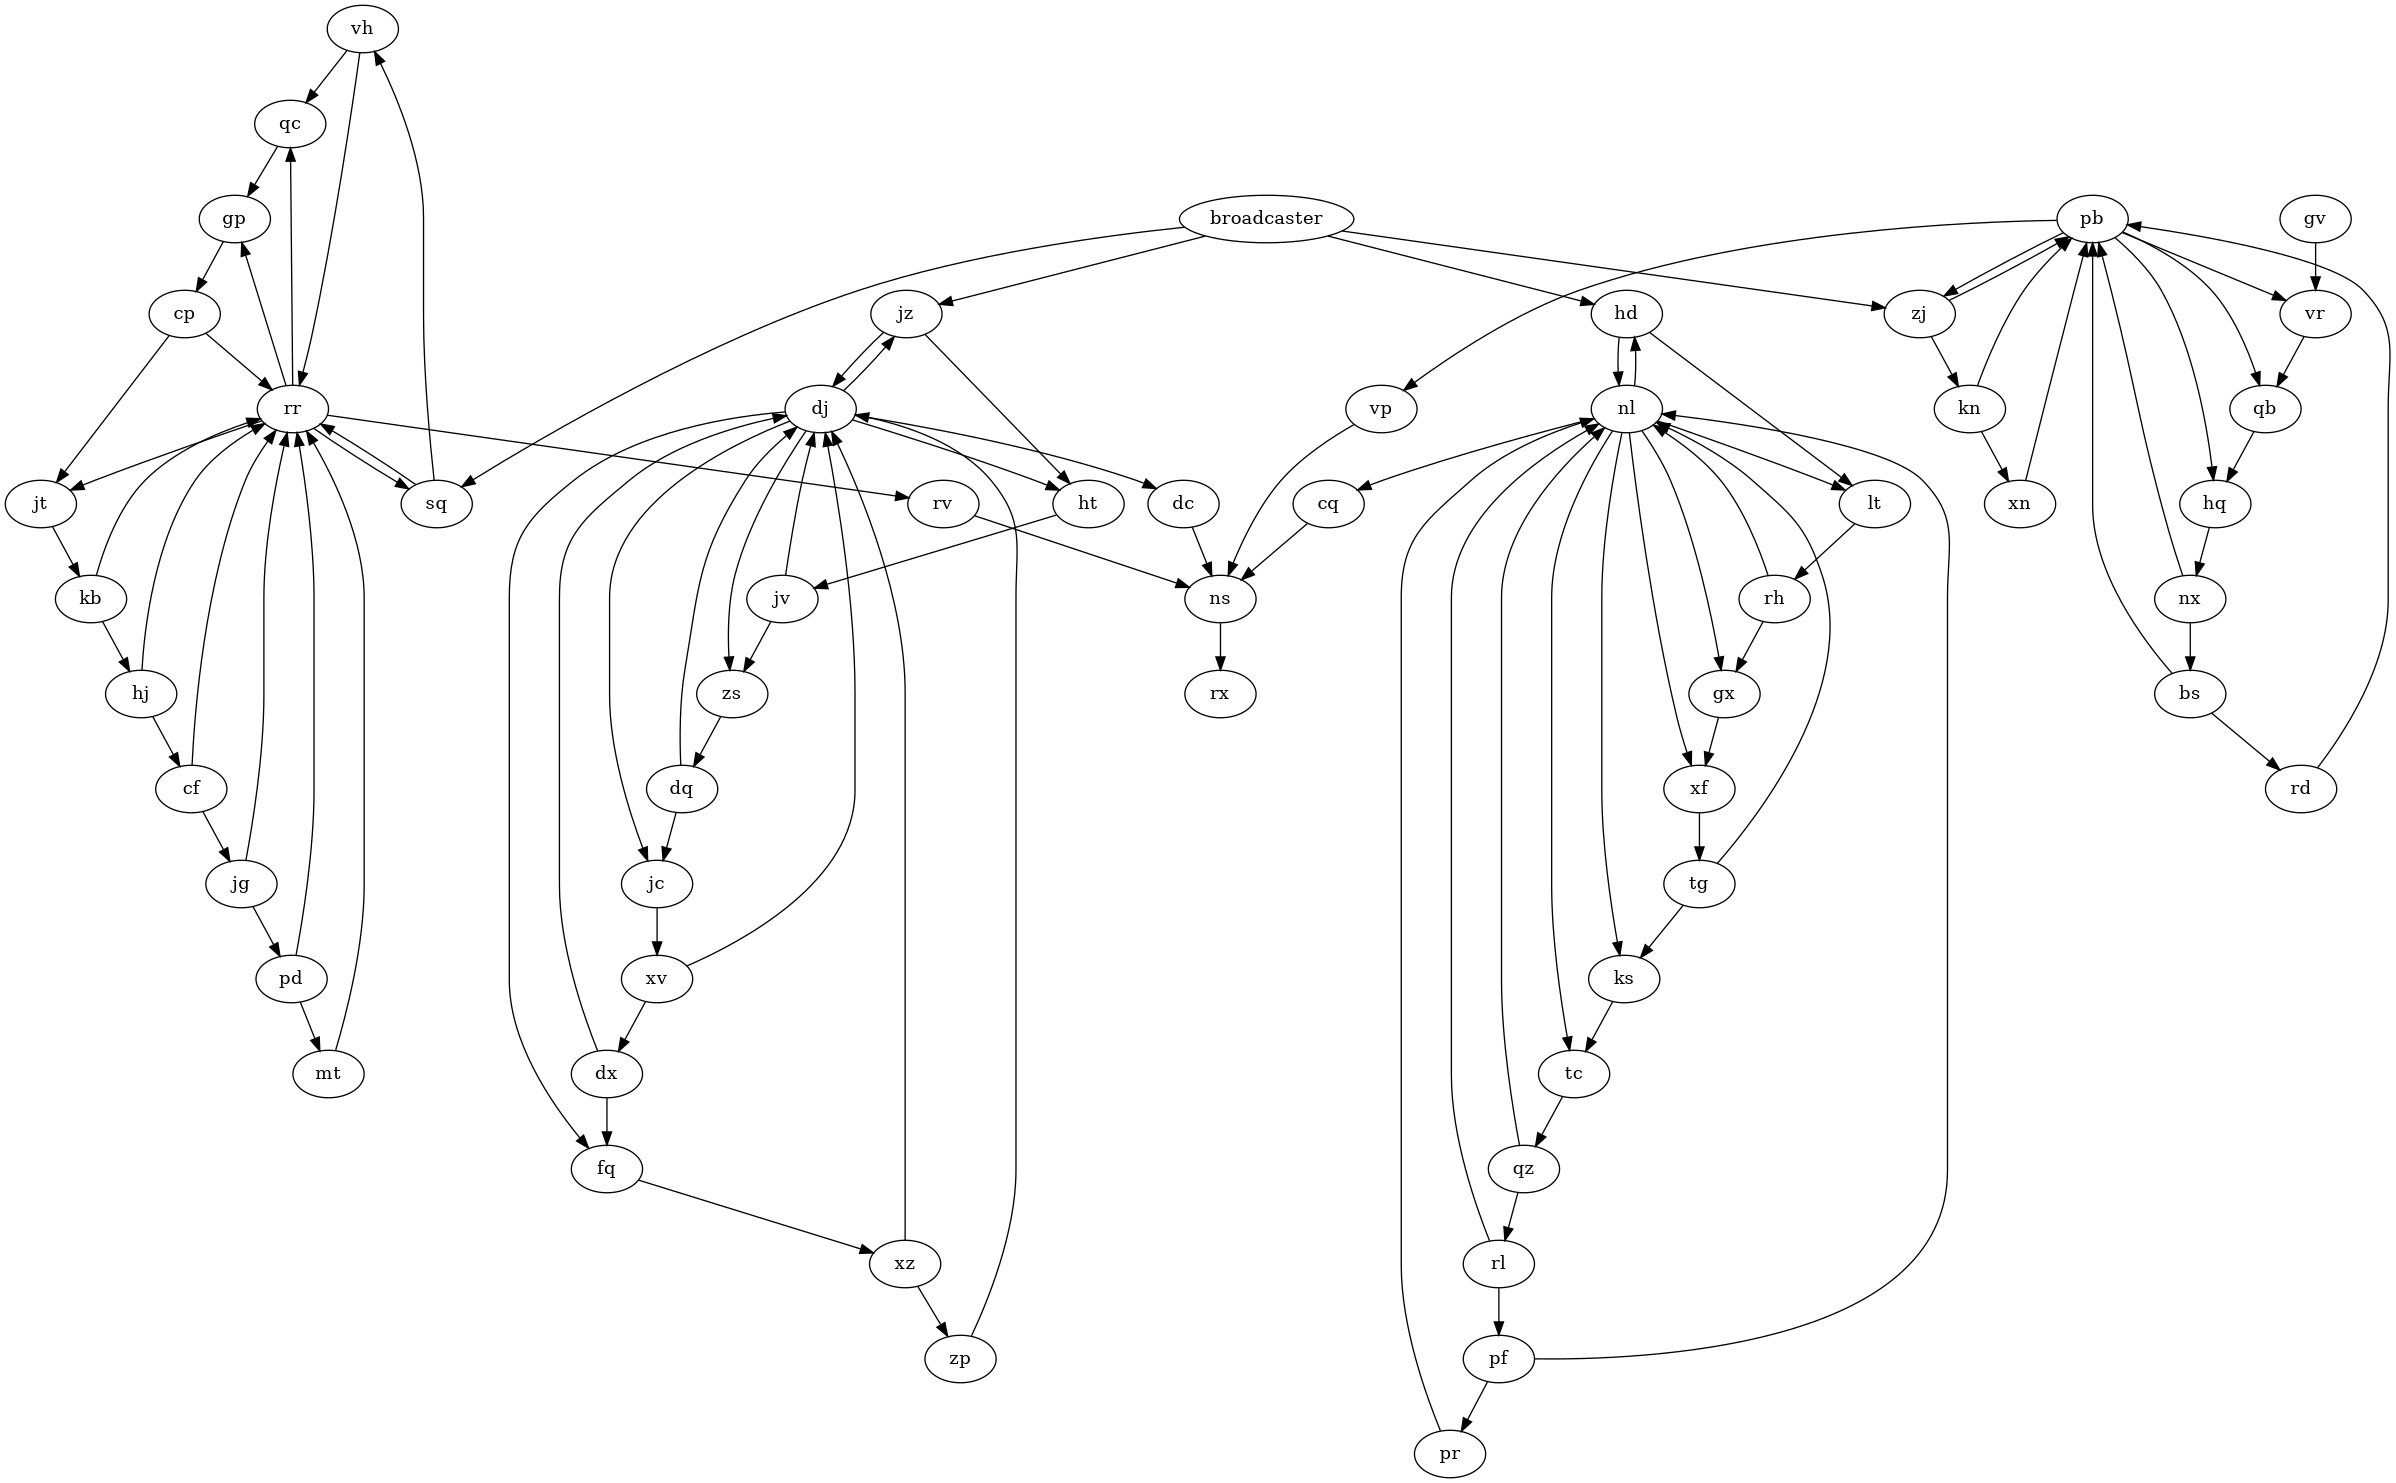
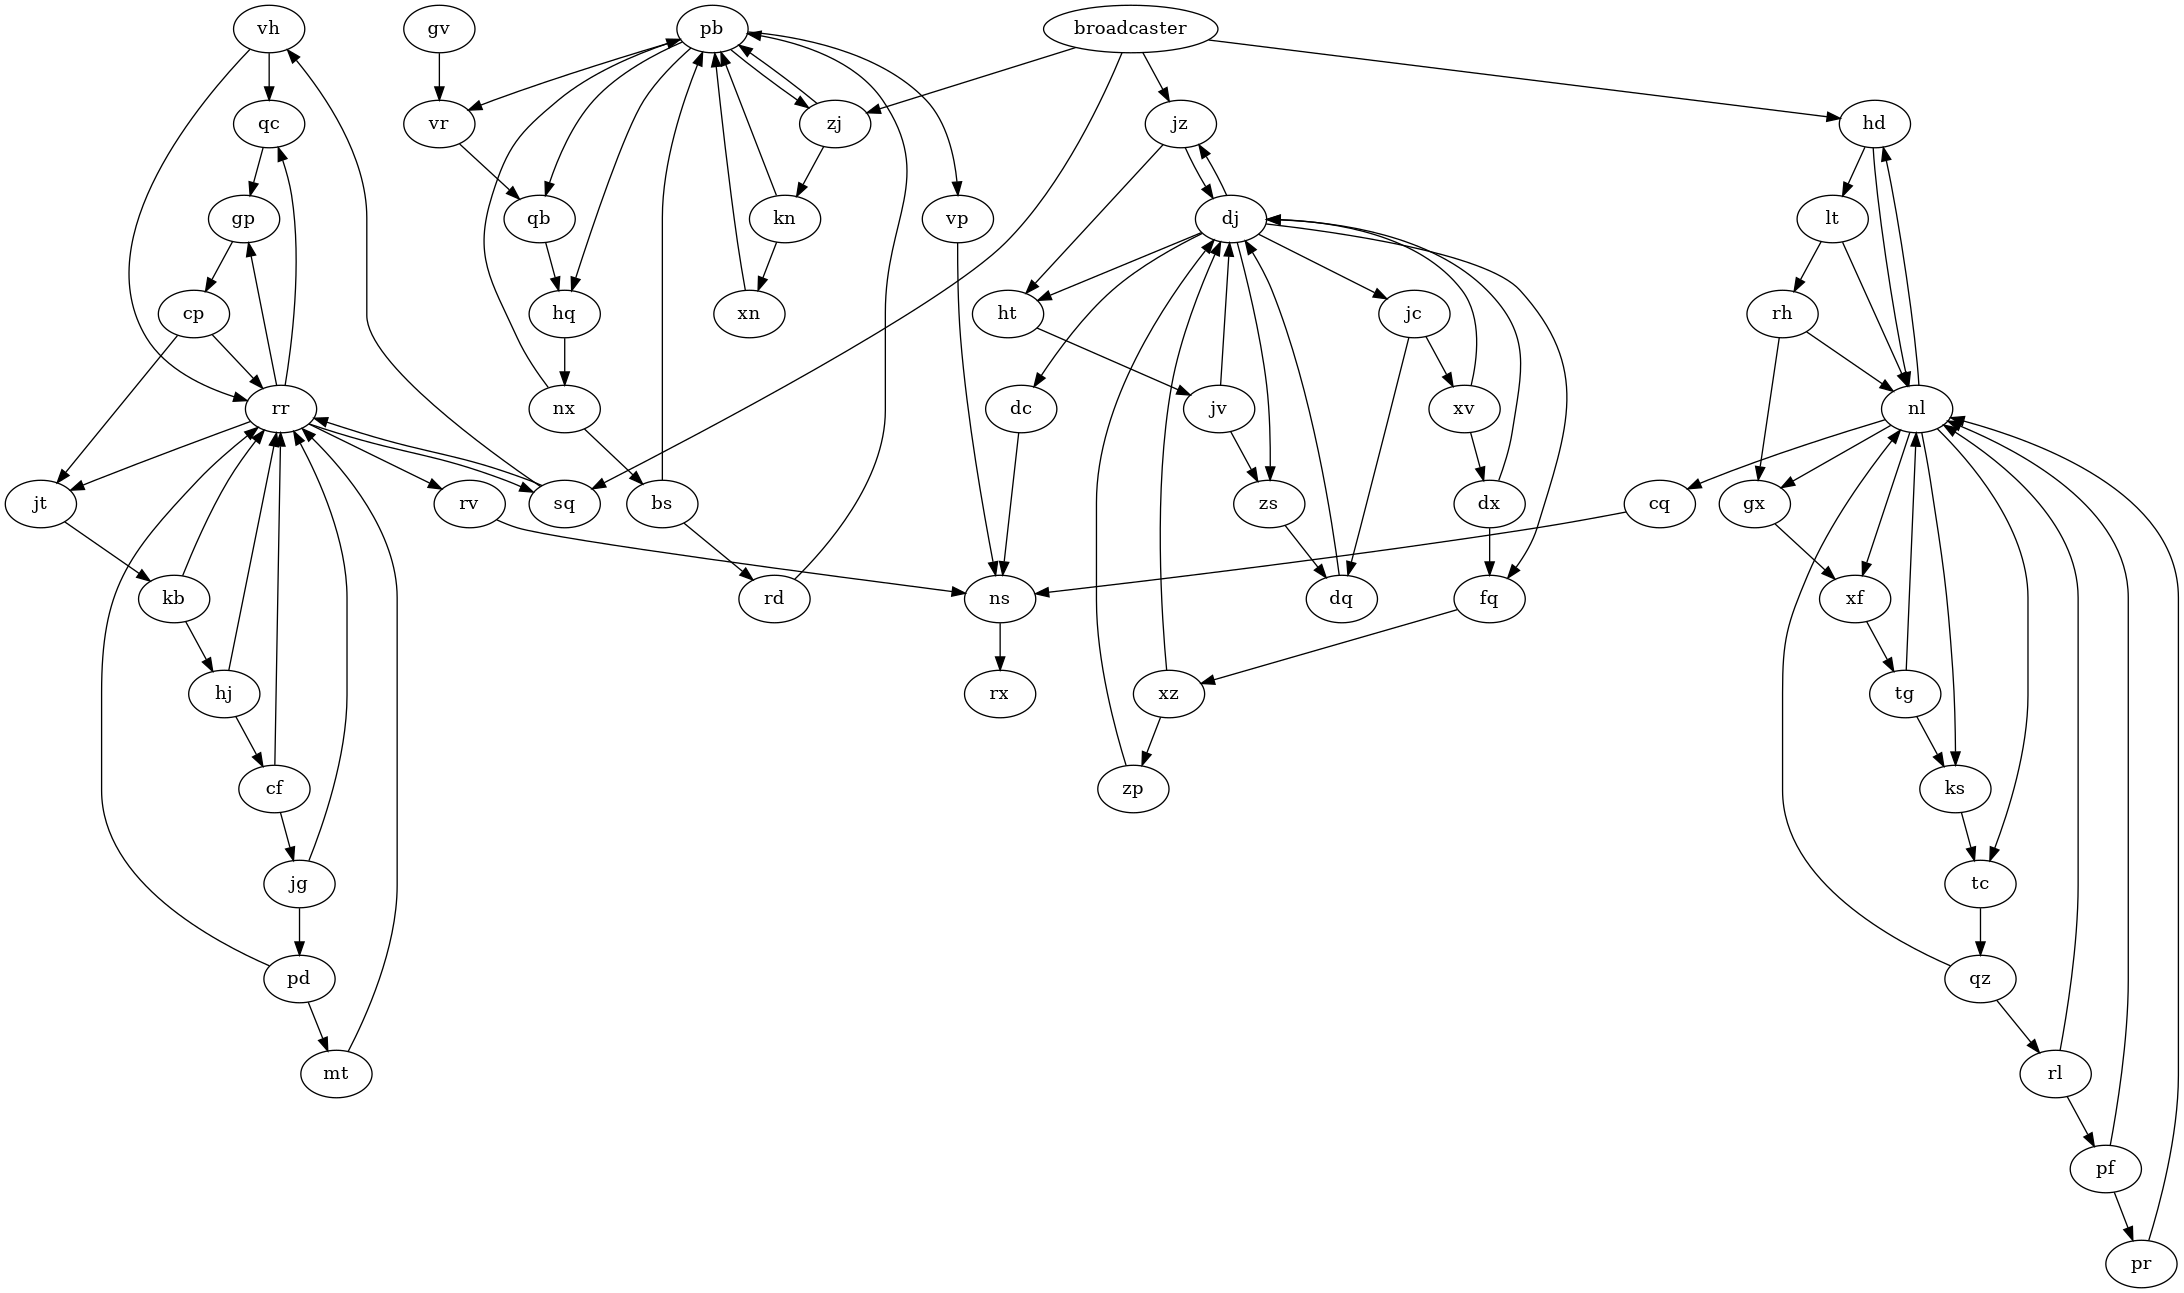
(1746, 452) -> (1872, 308)
(671, 830) -> (1380, 450)
